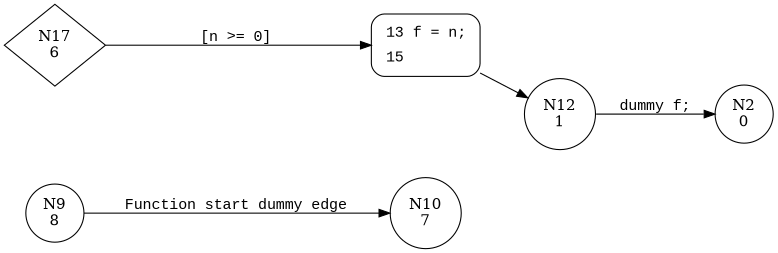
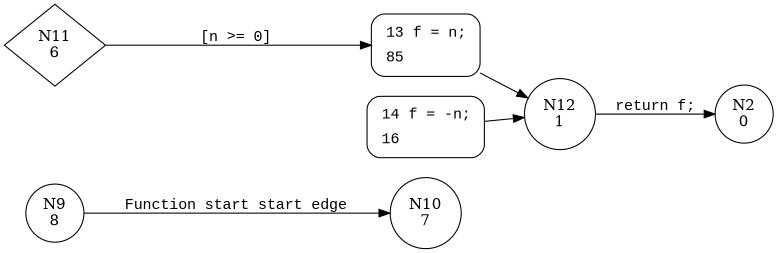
(55, 45) -> (55, 45)
(395, 57) -> (395, 57)
(655, 106) -> (655, 106)
none -> (426, 127)
(236, 205) -> (236, 205)
